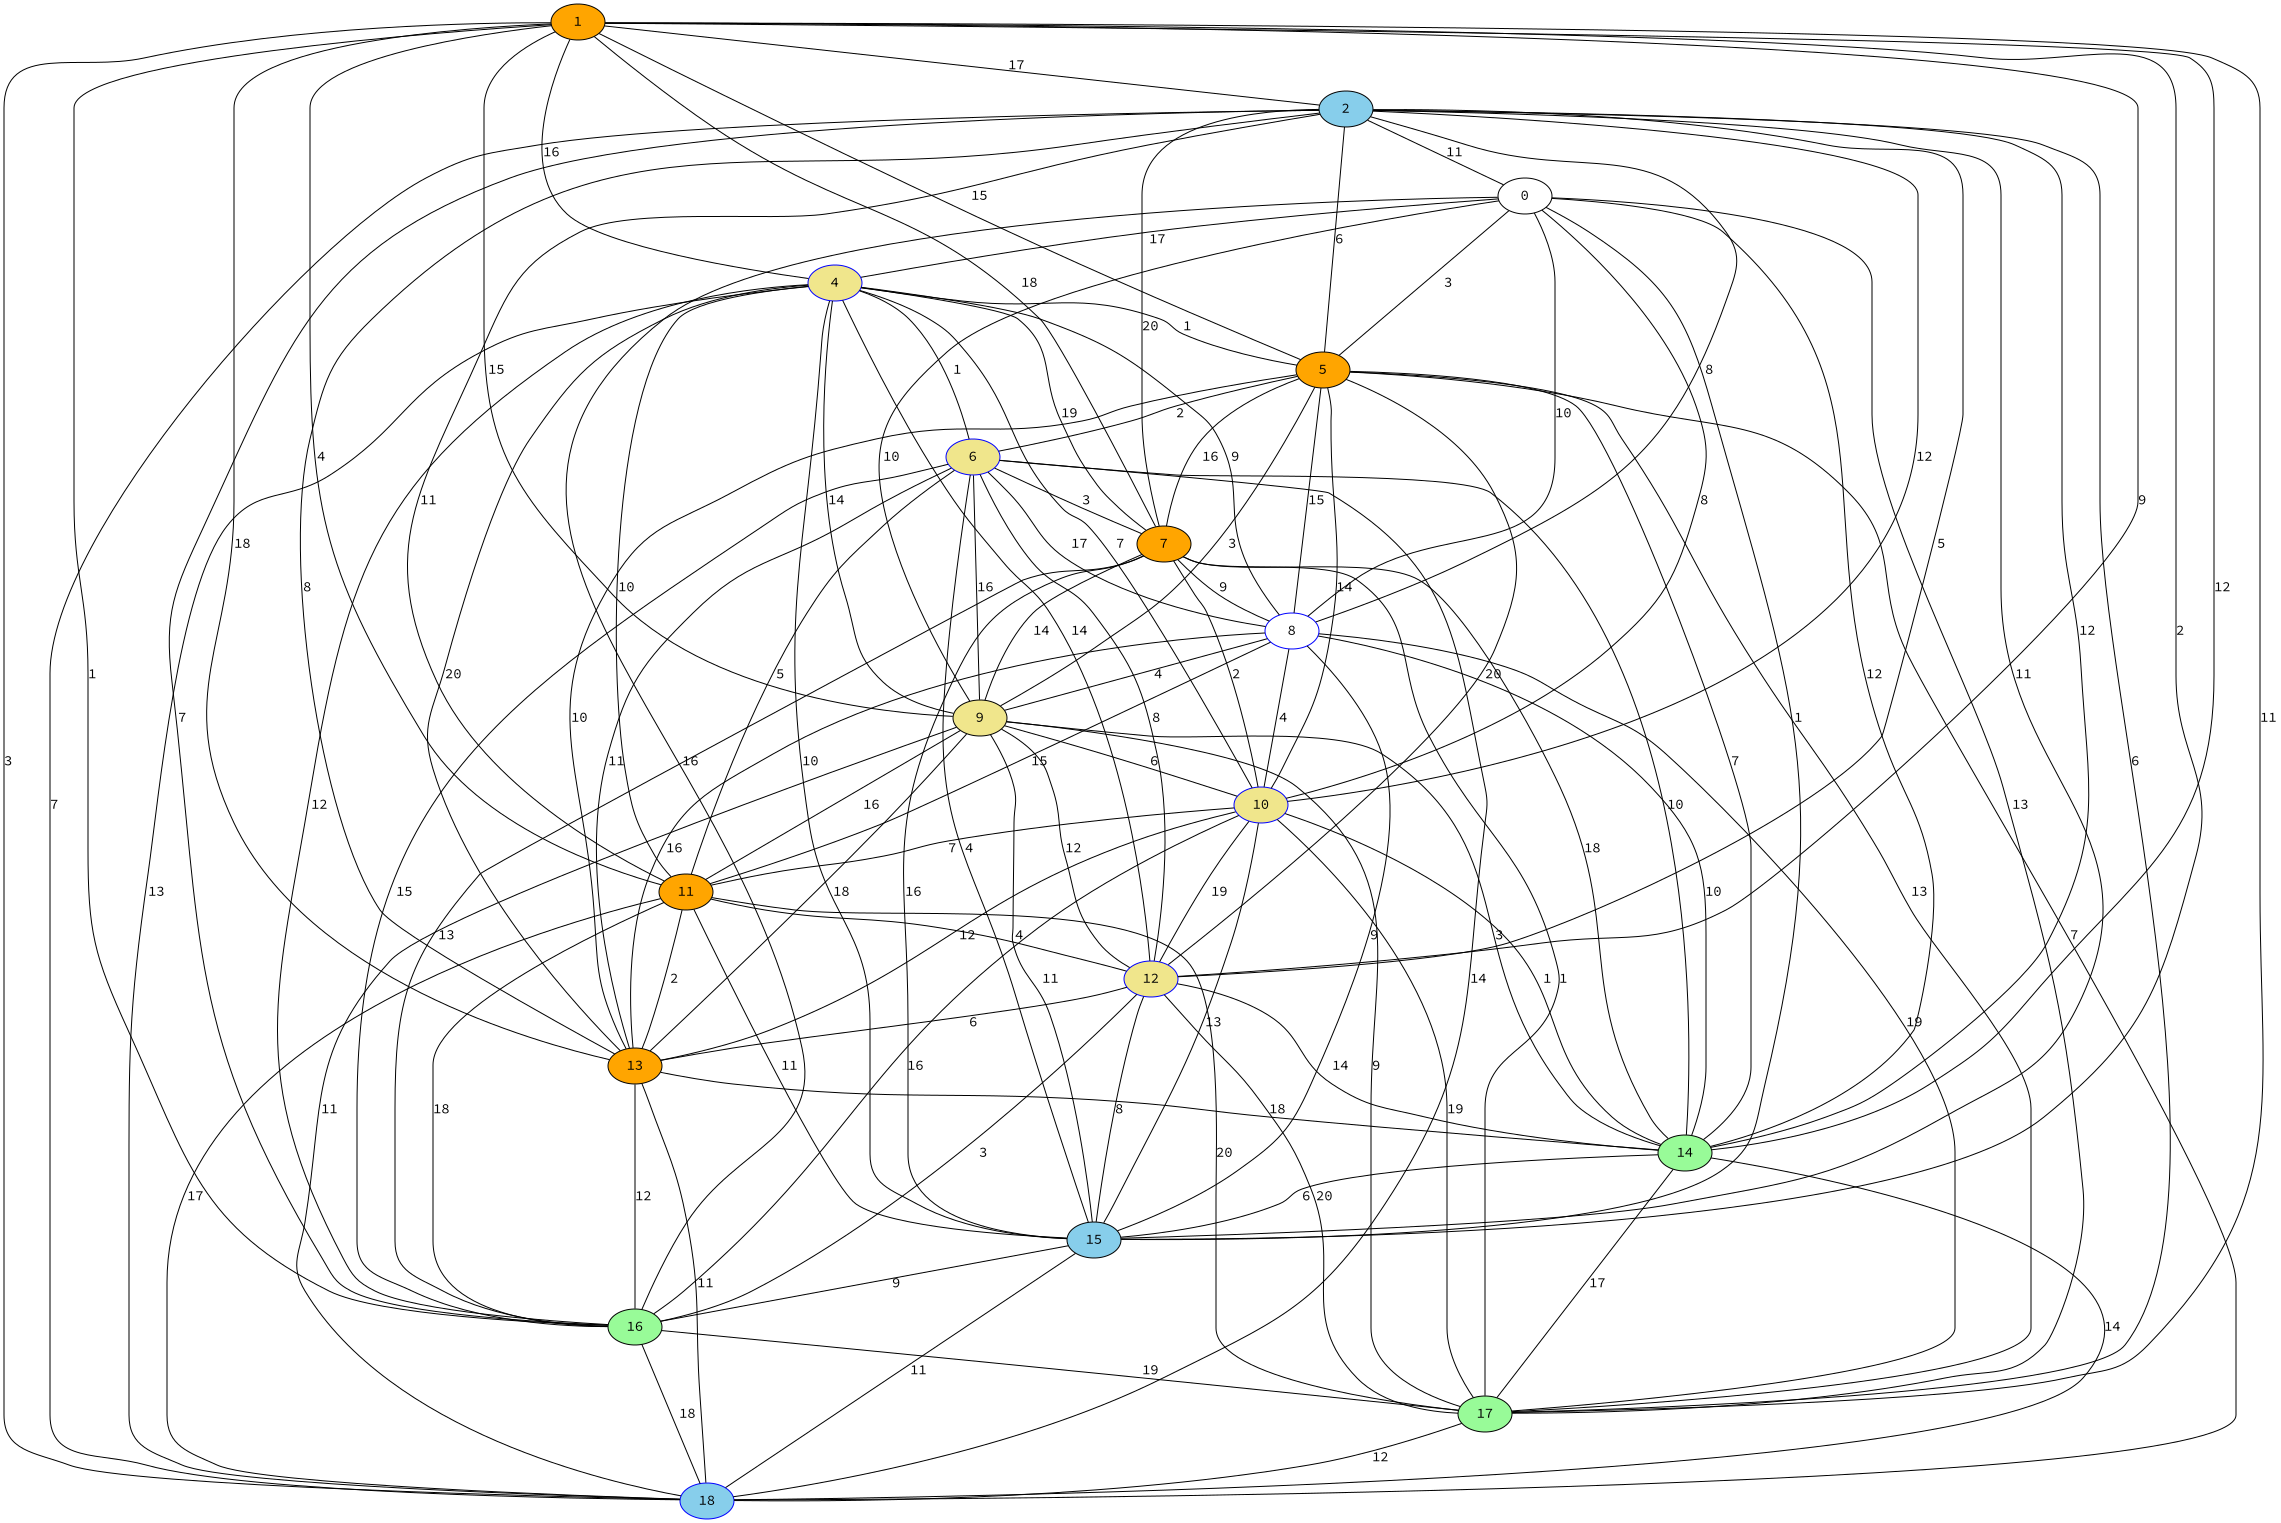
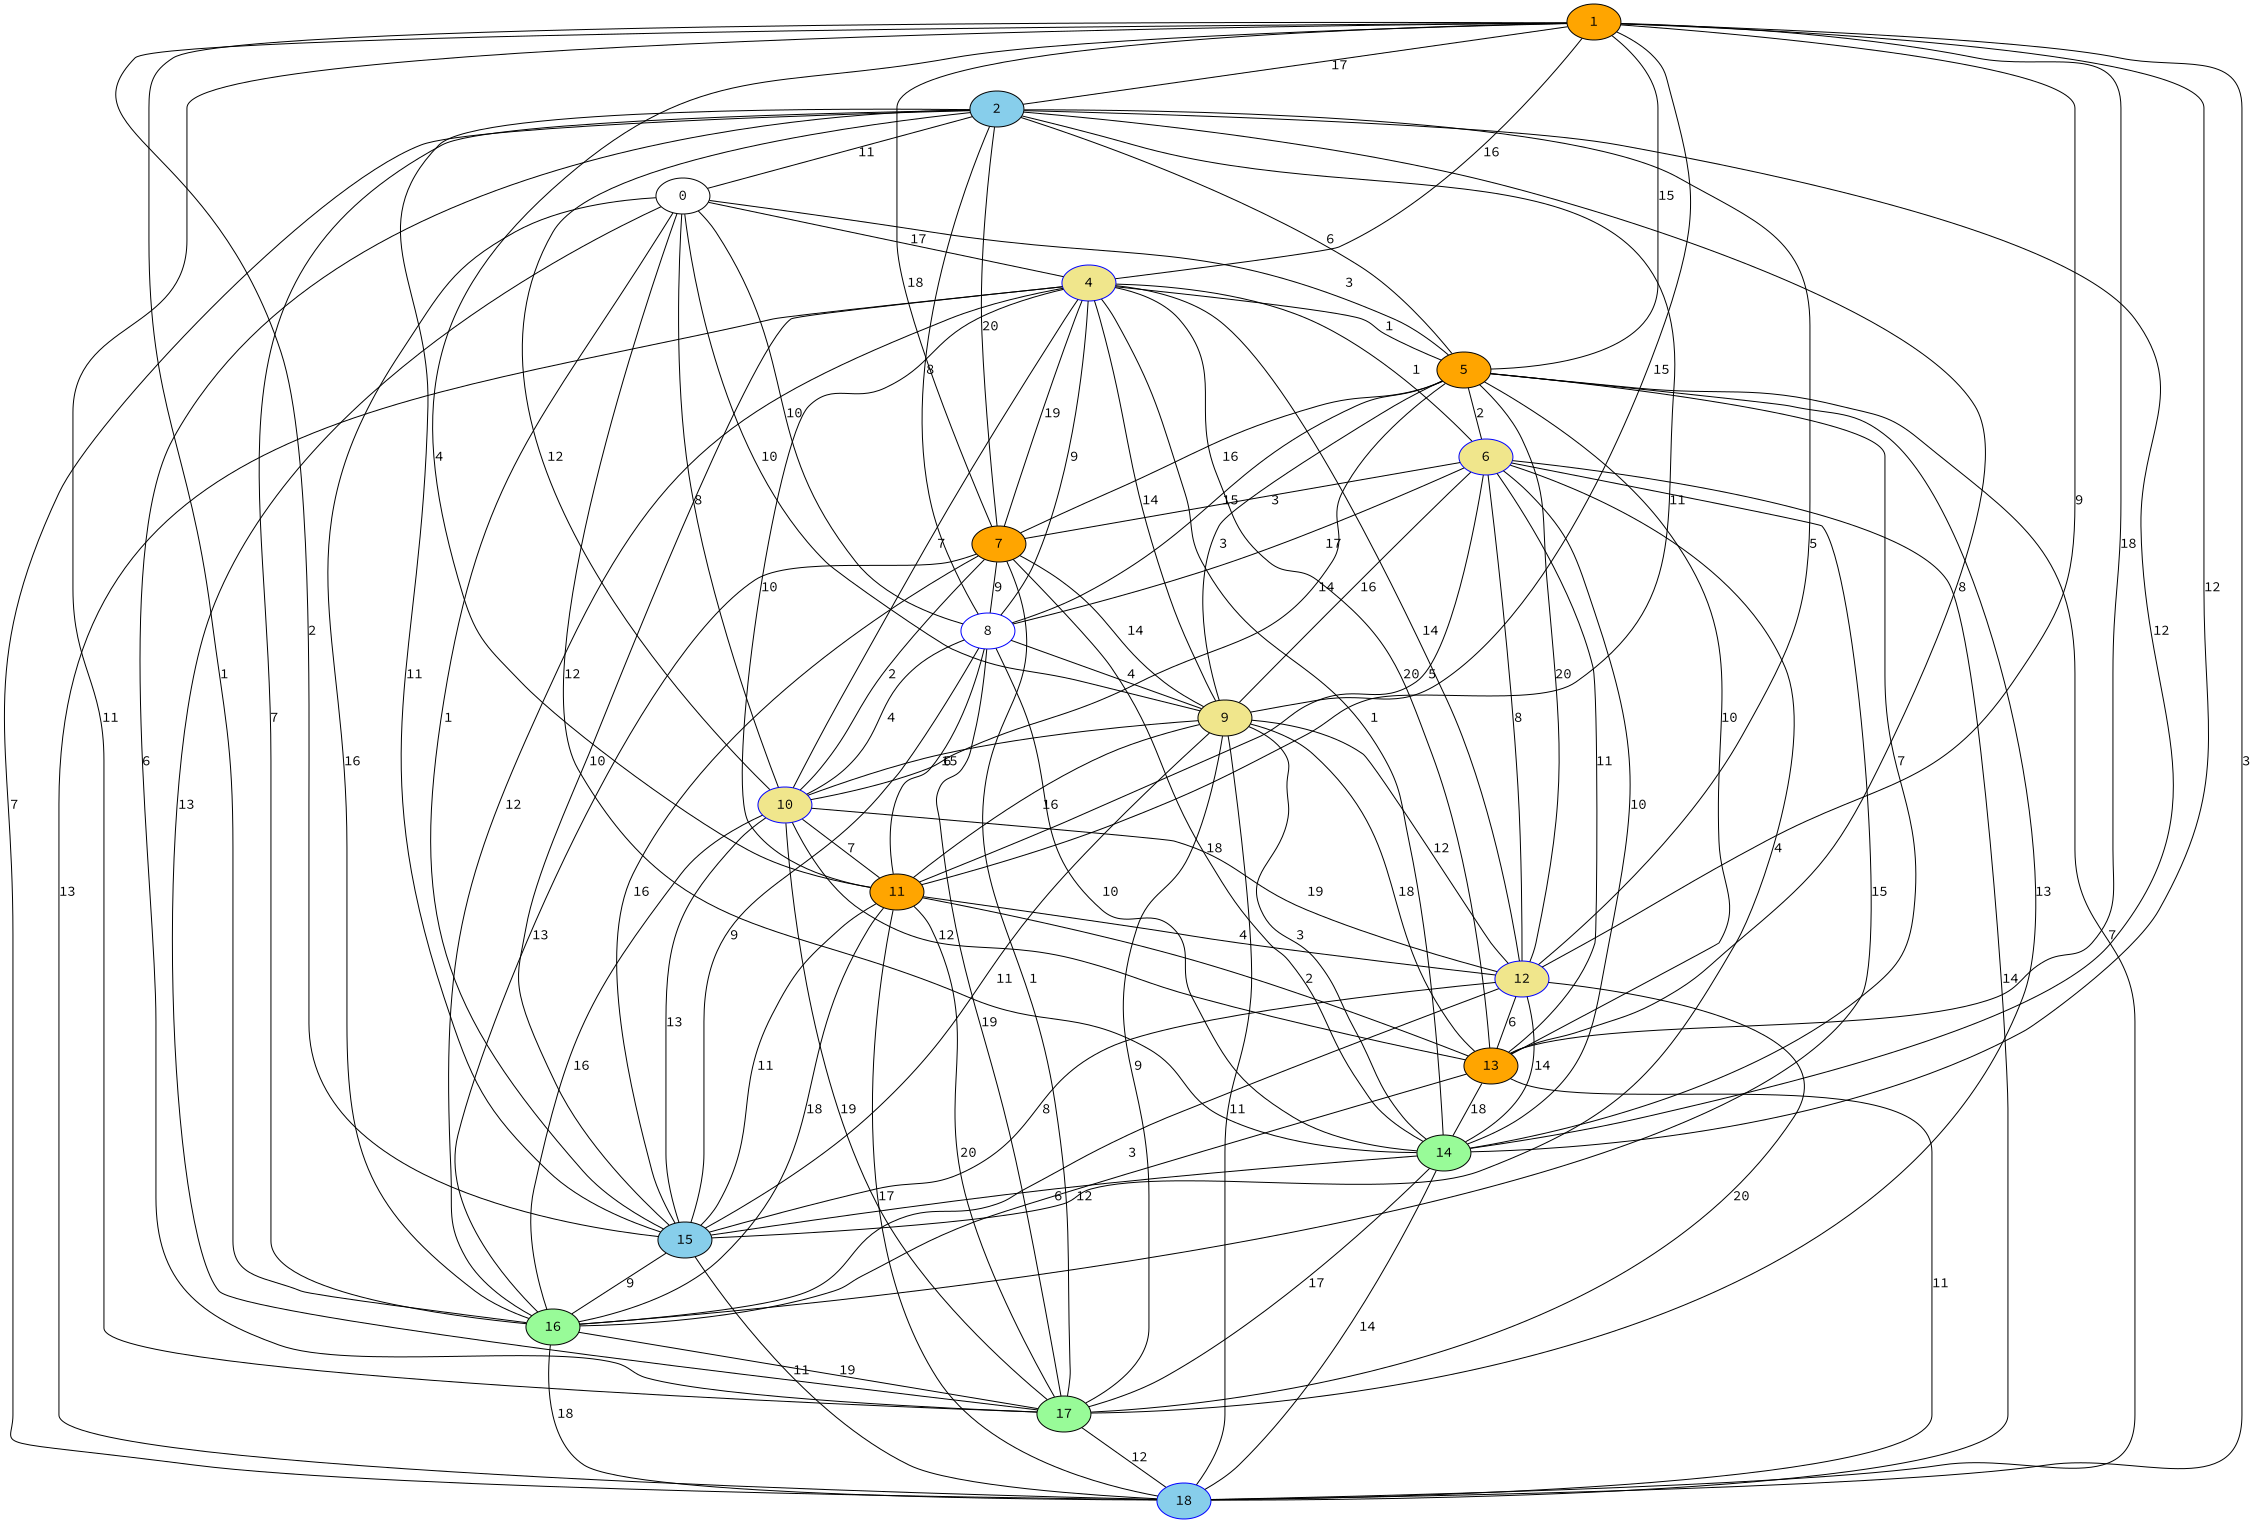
(844, 719) -> none
(1500, 933) -> (1314, 676)
